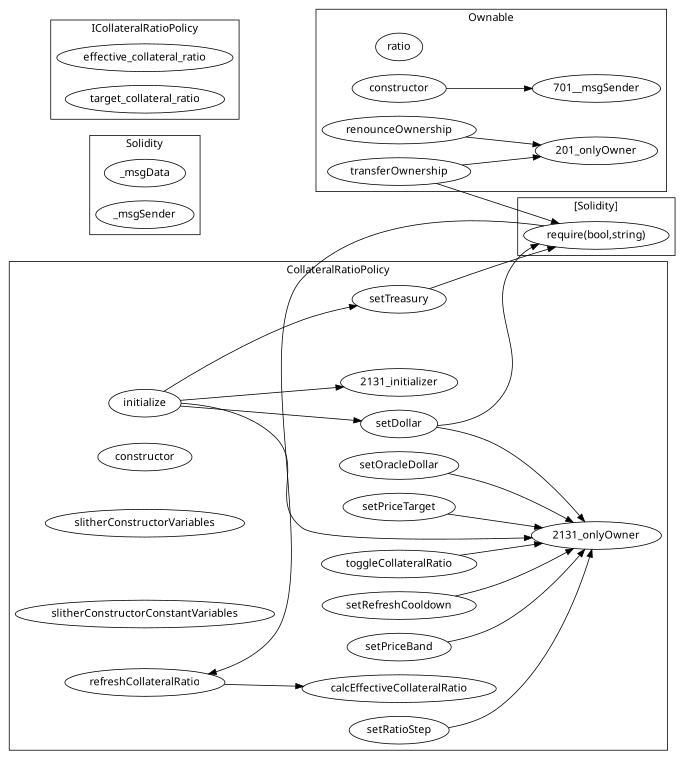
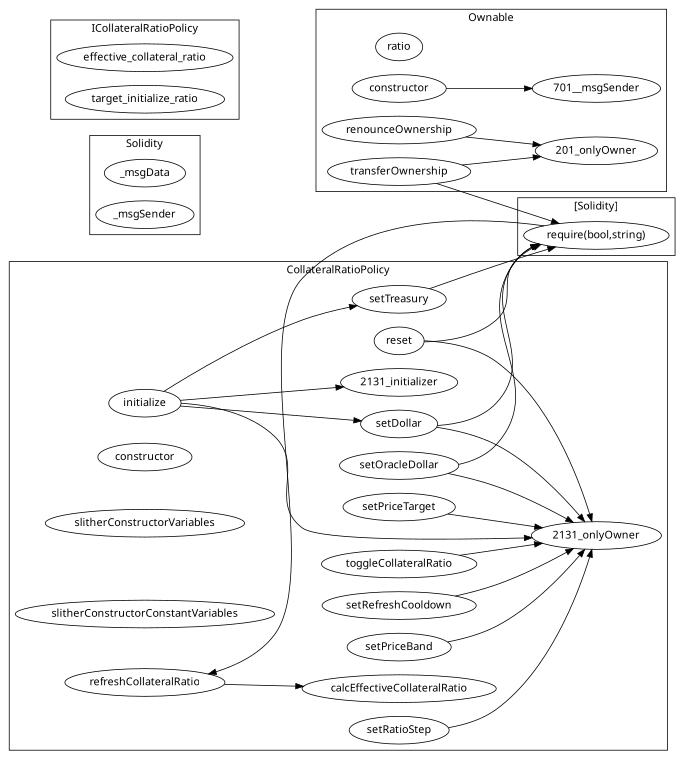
(145, 99) -> (145, 99)
none -> (399, 341)
none -> (515, 390)
